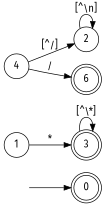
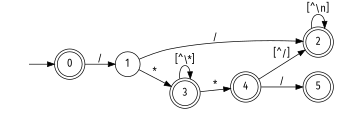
(86, 39) -> (318, 42)
none -> (216, 43)
none -> (97, 64)
(17, 66) -> (246, 87)
(86, 79) -> (318, 87)
none -> (212, 90)
